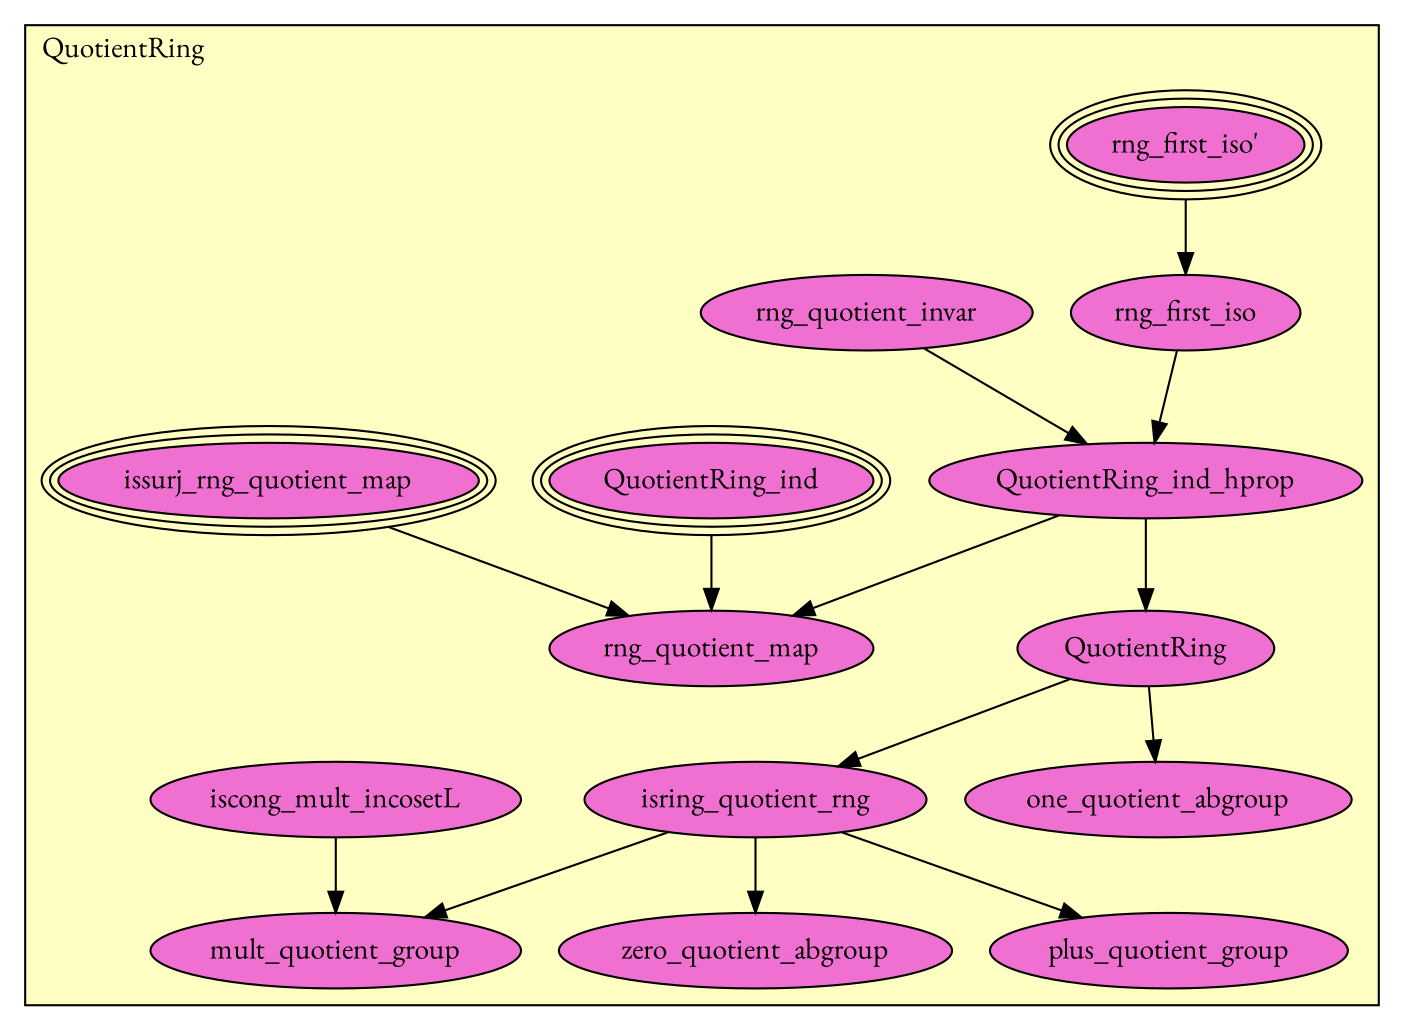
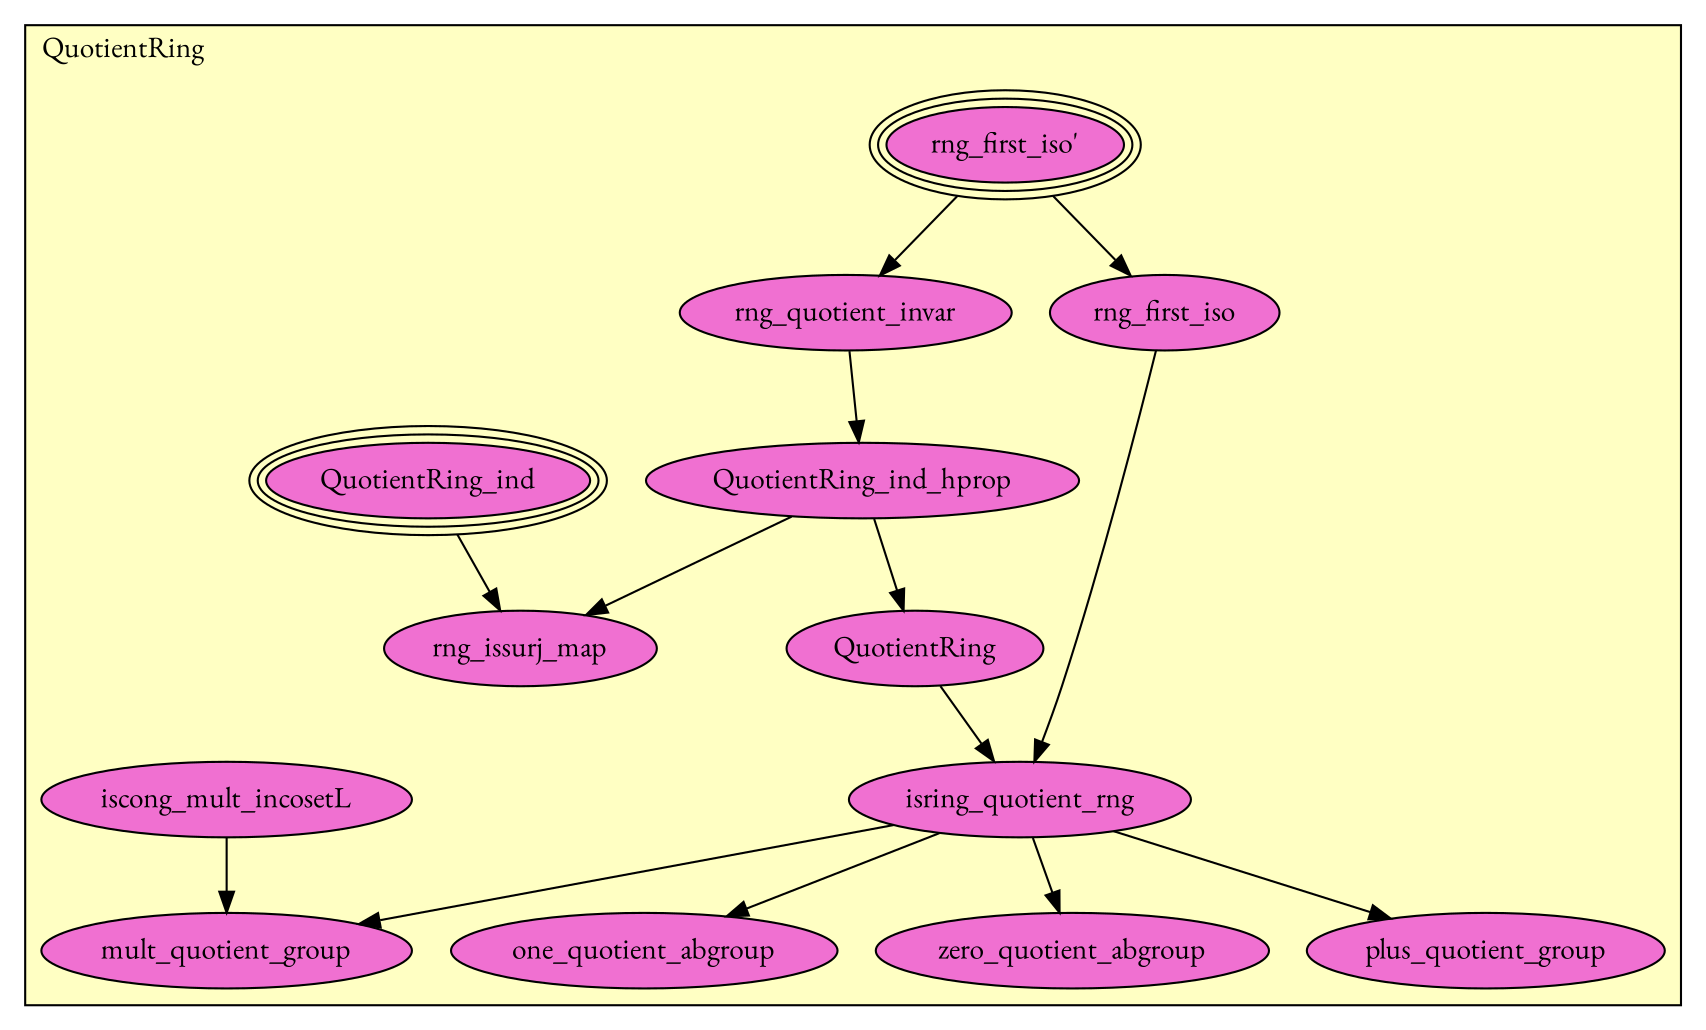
none -> (926, 228)
(1168, 387) -> (1104, 548)
(269, 481) -> none
(711, 648) -> (520, 648)
(1151, 714) -> (843, 871)
